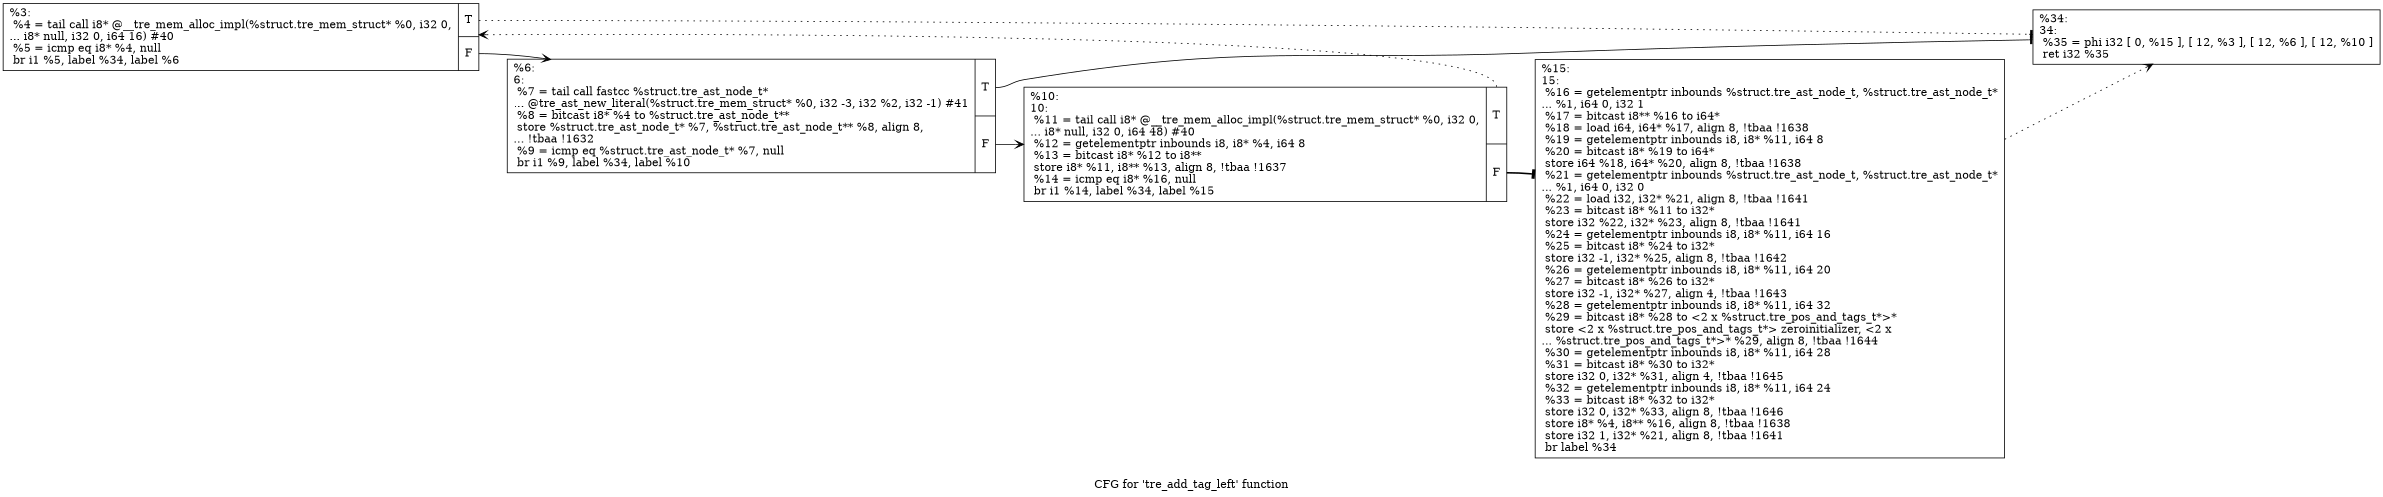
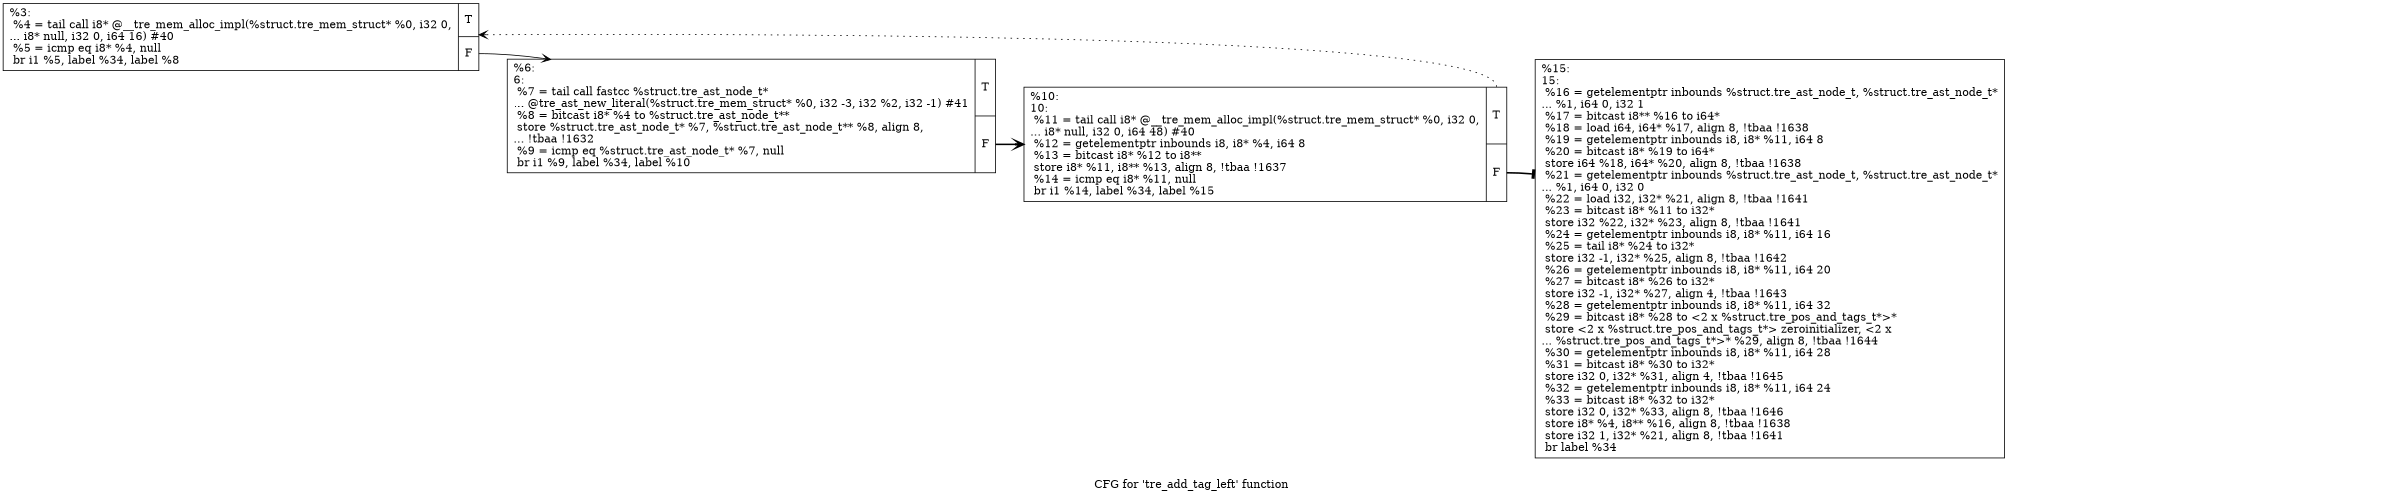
(2207, 37) -> none
(95, 60) -> (95, 60)
(1006, 144) -> (1006, 144)
(1114, 179) -> (1114, 179)
(1628, 247) -> (1618, 247)
